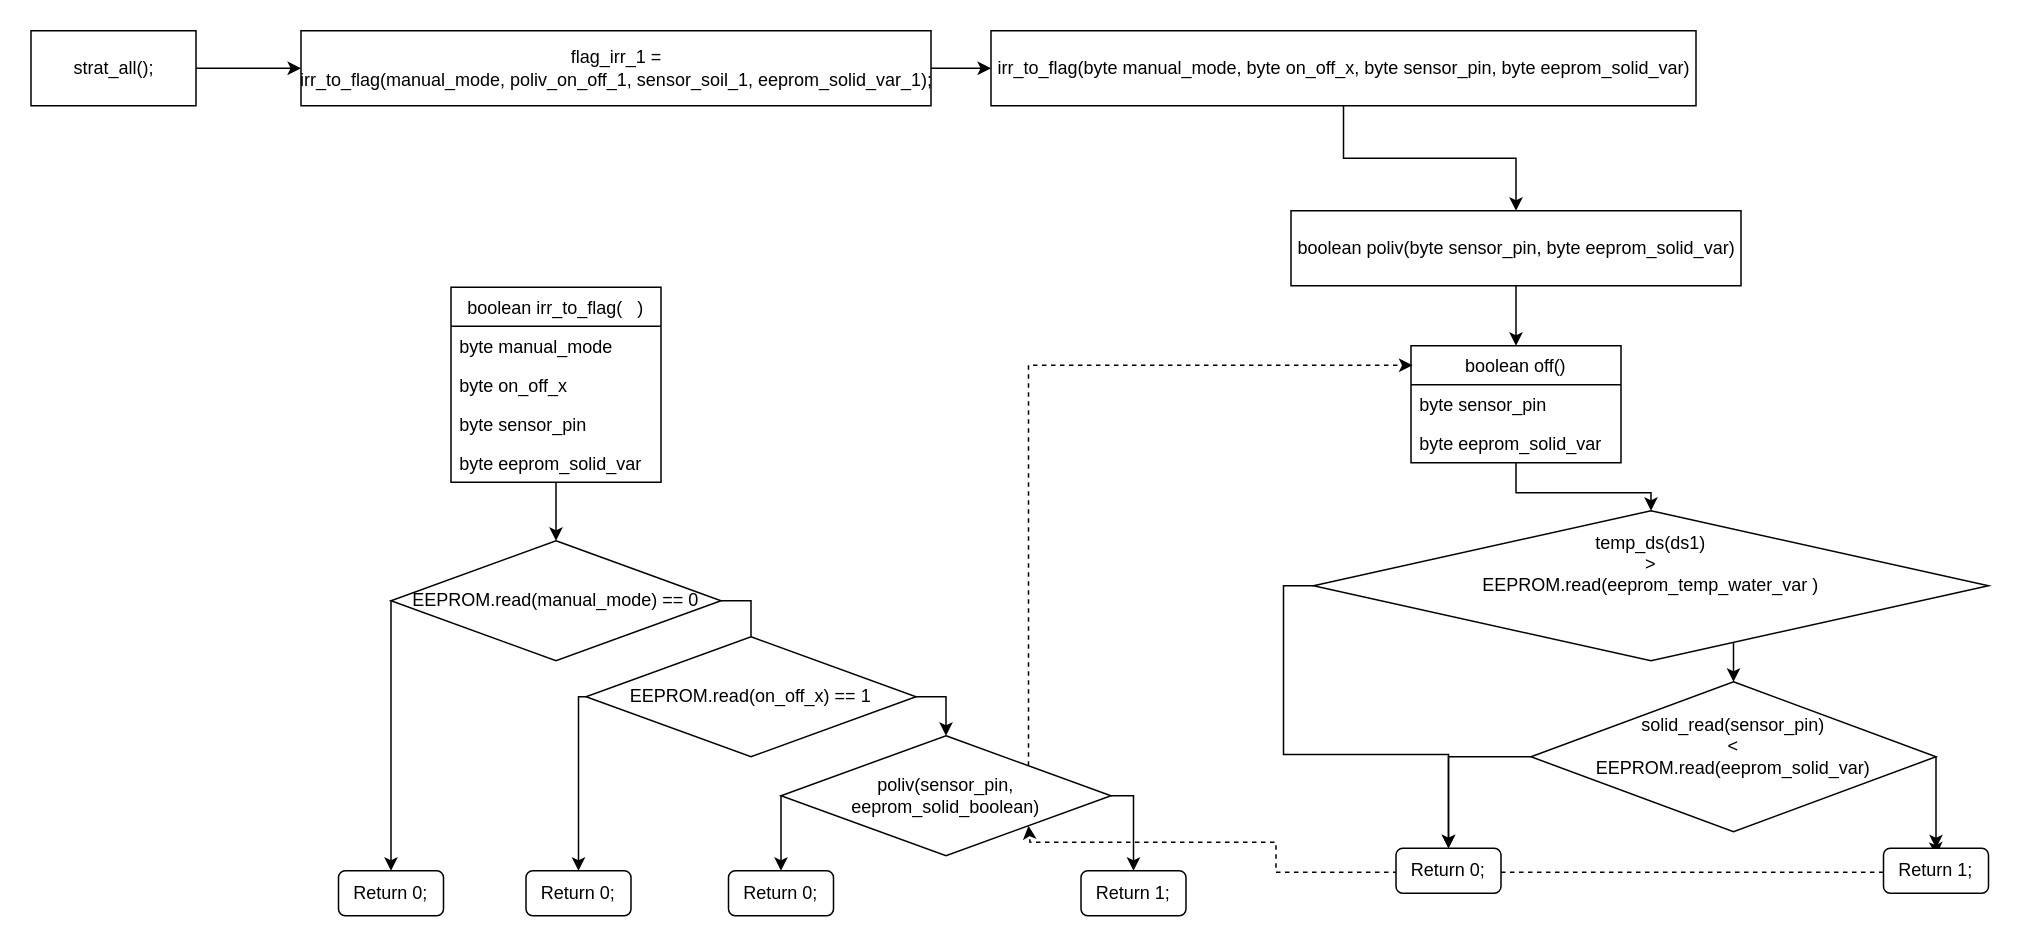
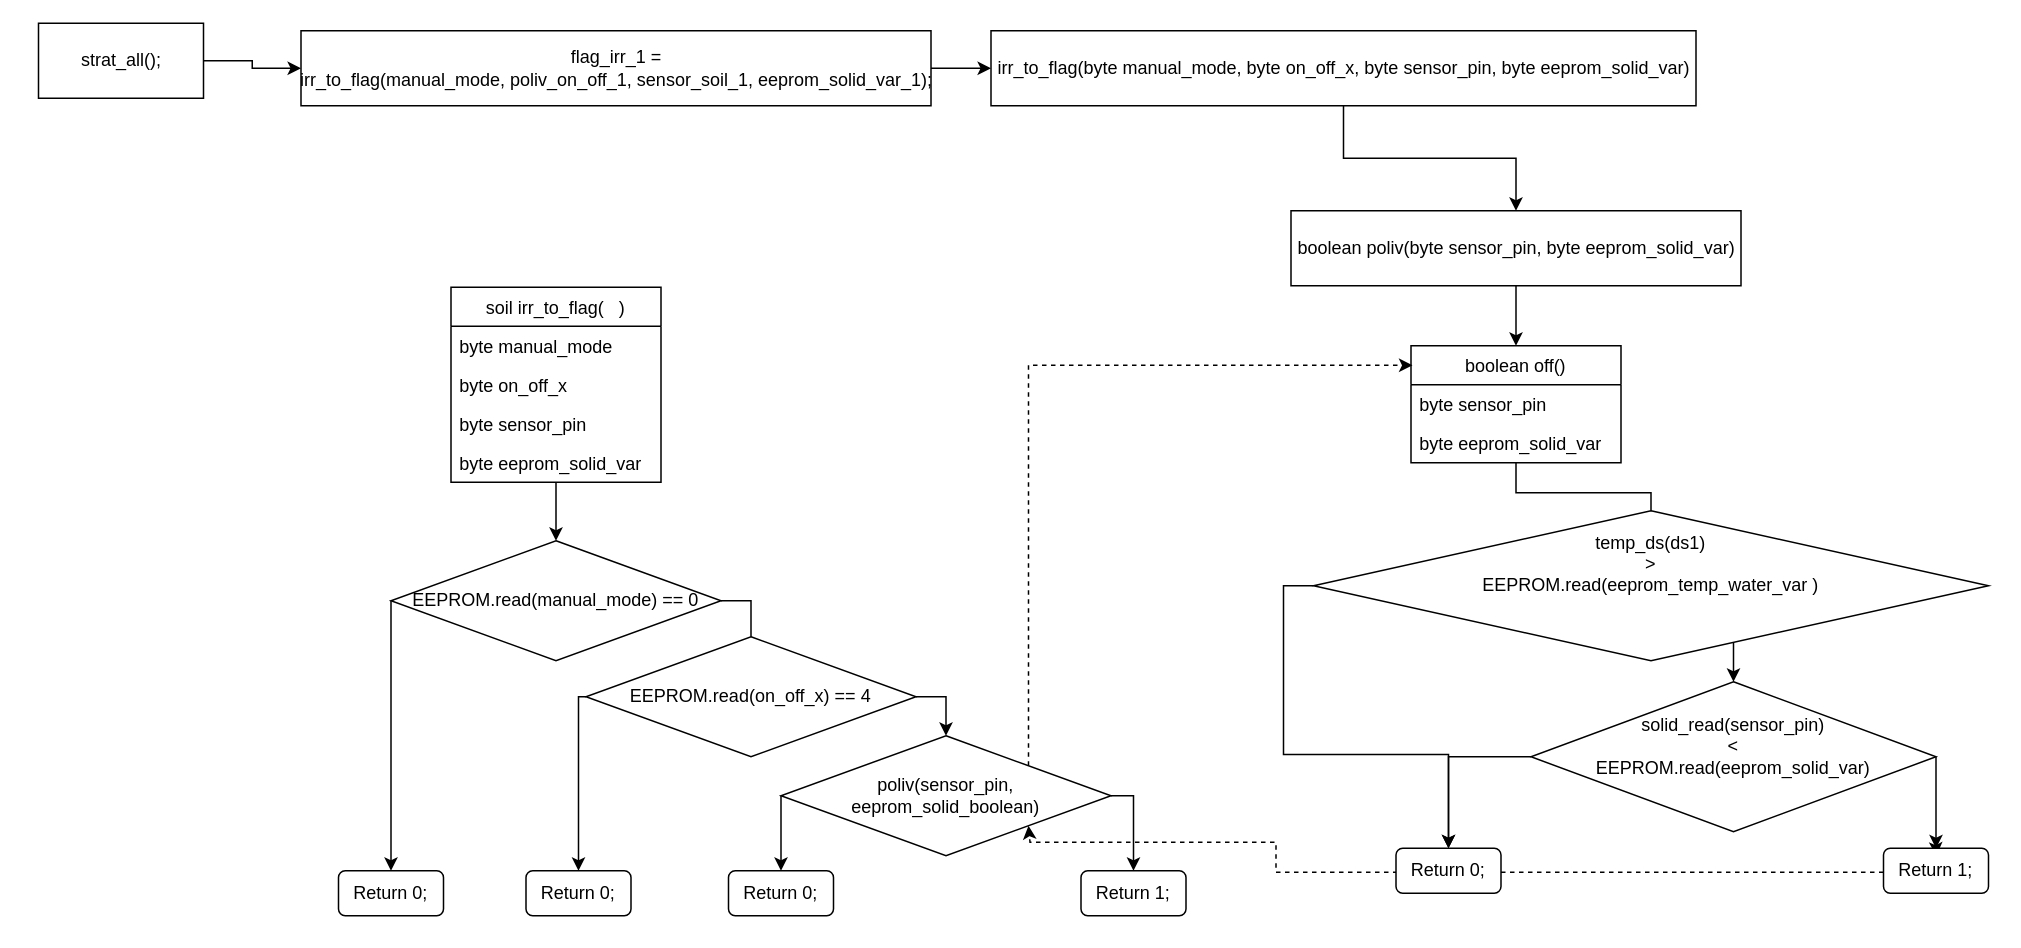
(113, 68) -> (121, 61)
(555, 308) -> (555, 308)
(1651, 499) -> (1651, 503)
(751, 697) -> (751, 697)
